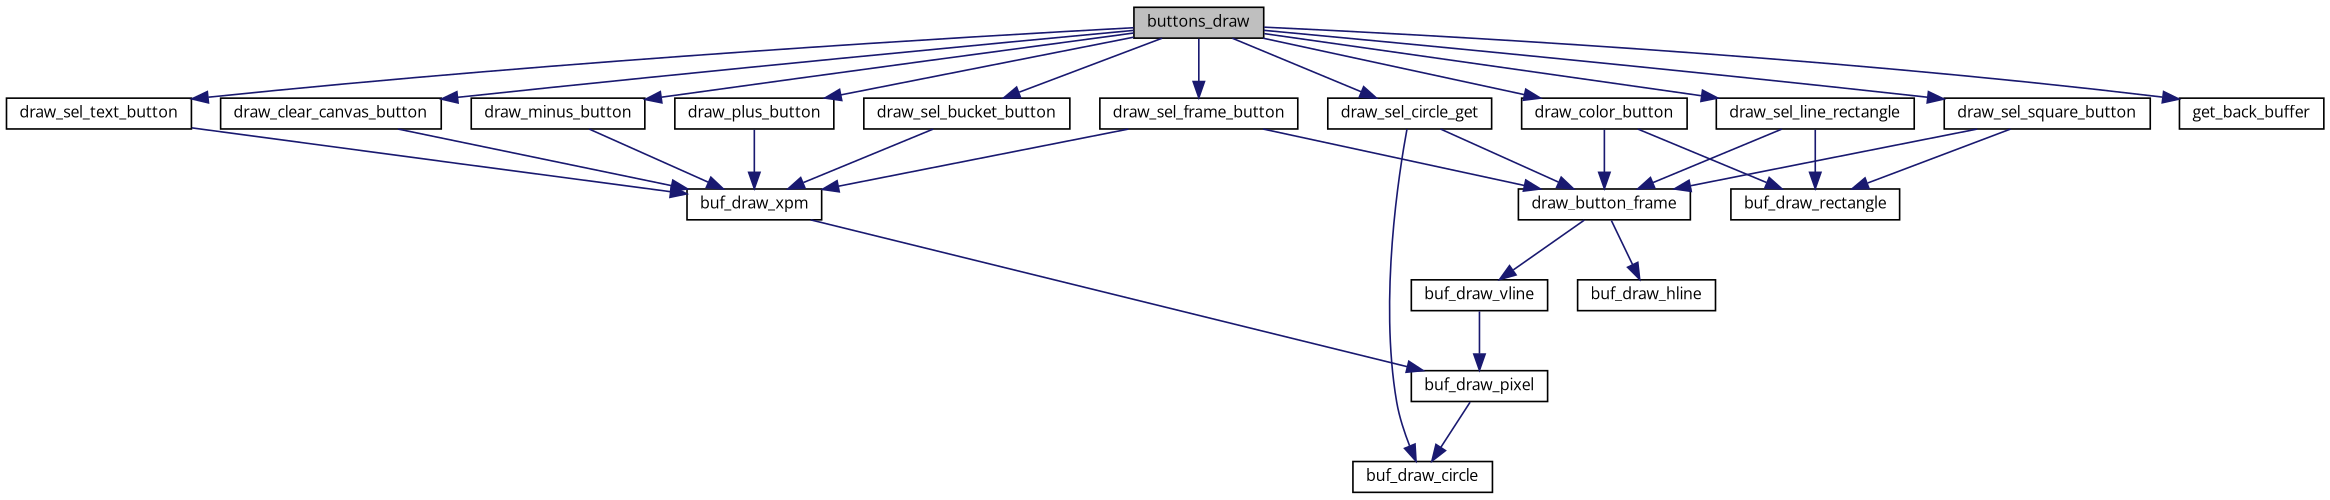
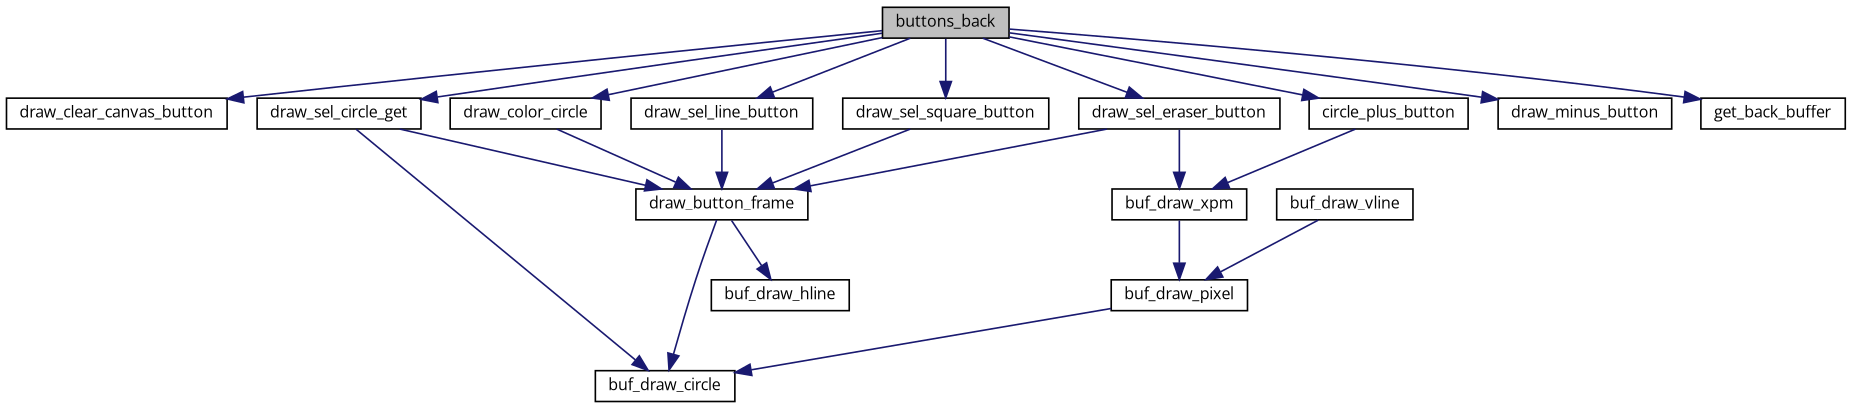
(1199, 23) -> (946, 23)
(99, 114) -> none
(754, 114) -> (1389, 114)
(967, 114) -> none
(1199, 114) -> (1179, 114)
(1604, 114) -> (526, 114)
(1815, 114) -> (722, 114)
(649, 156) -> none
(535, 157) -> none
(1815, 204) -> none
(1549, 245) -> (694, 287)
